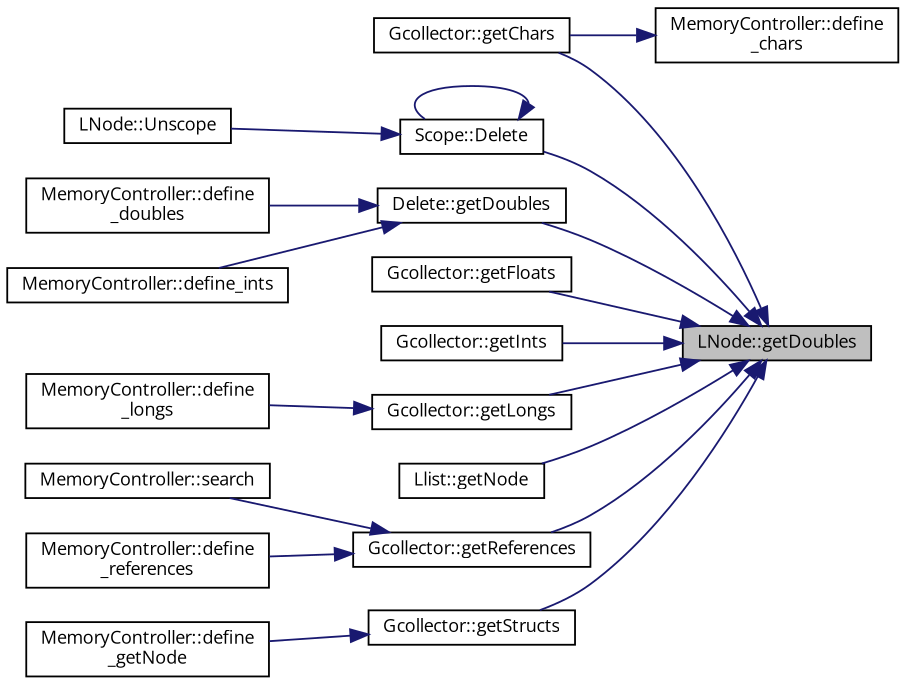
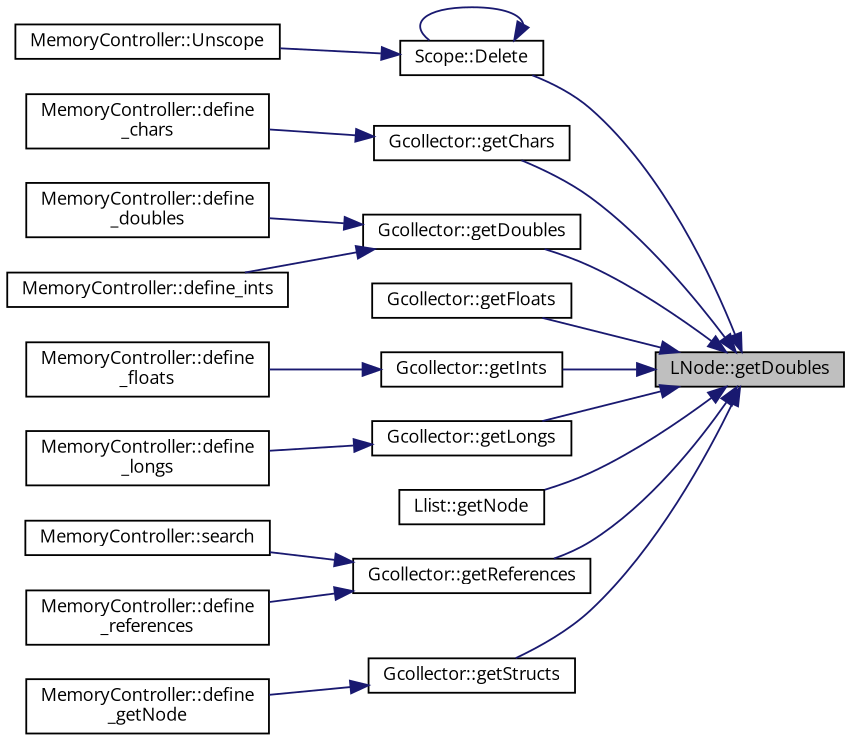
(603, 35) -> (313, 132)
(148, 126) -> (148, 42)
(472, 206) -> (472, 232)
none -> (148, 369)
